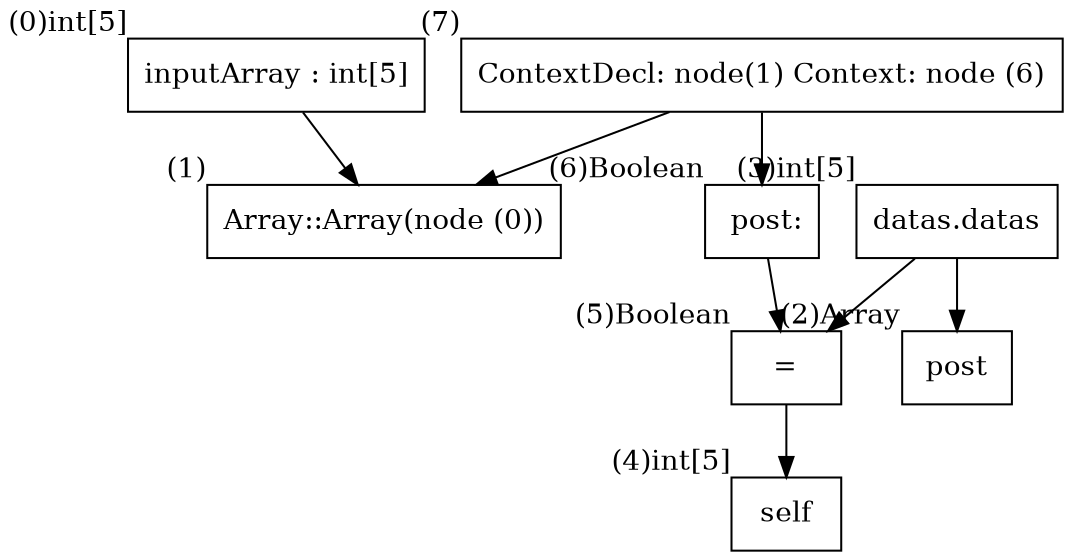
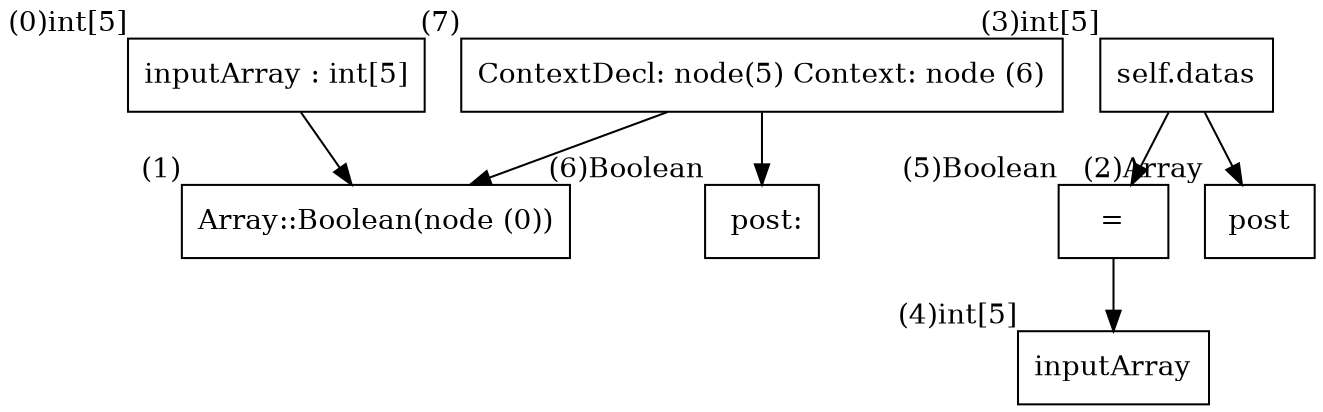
(762, 75) -> (762, 75)
(384, 221) -> (376, 221)
(957, 221) -> (1187, 75)
(772, 285) -> none
(786, 514) -> (1114, 368)
